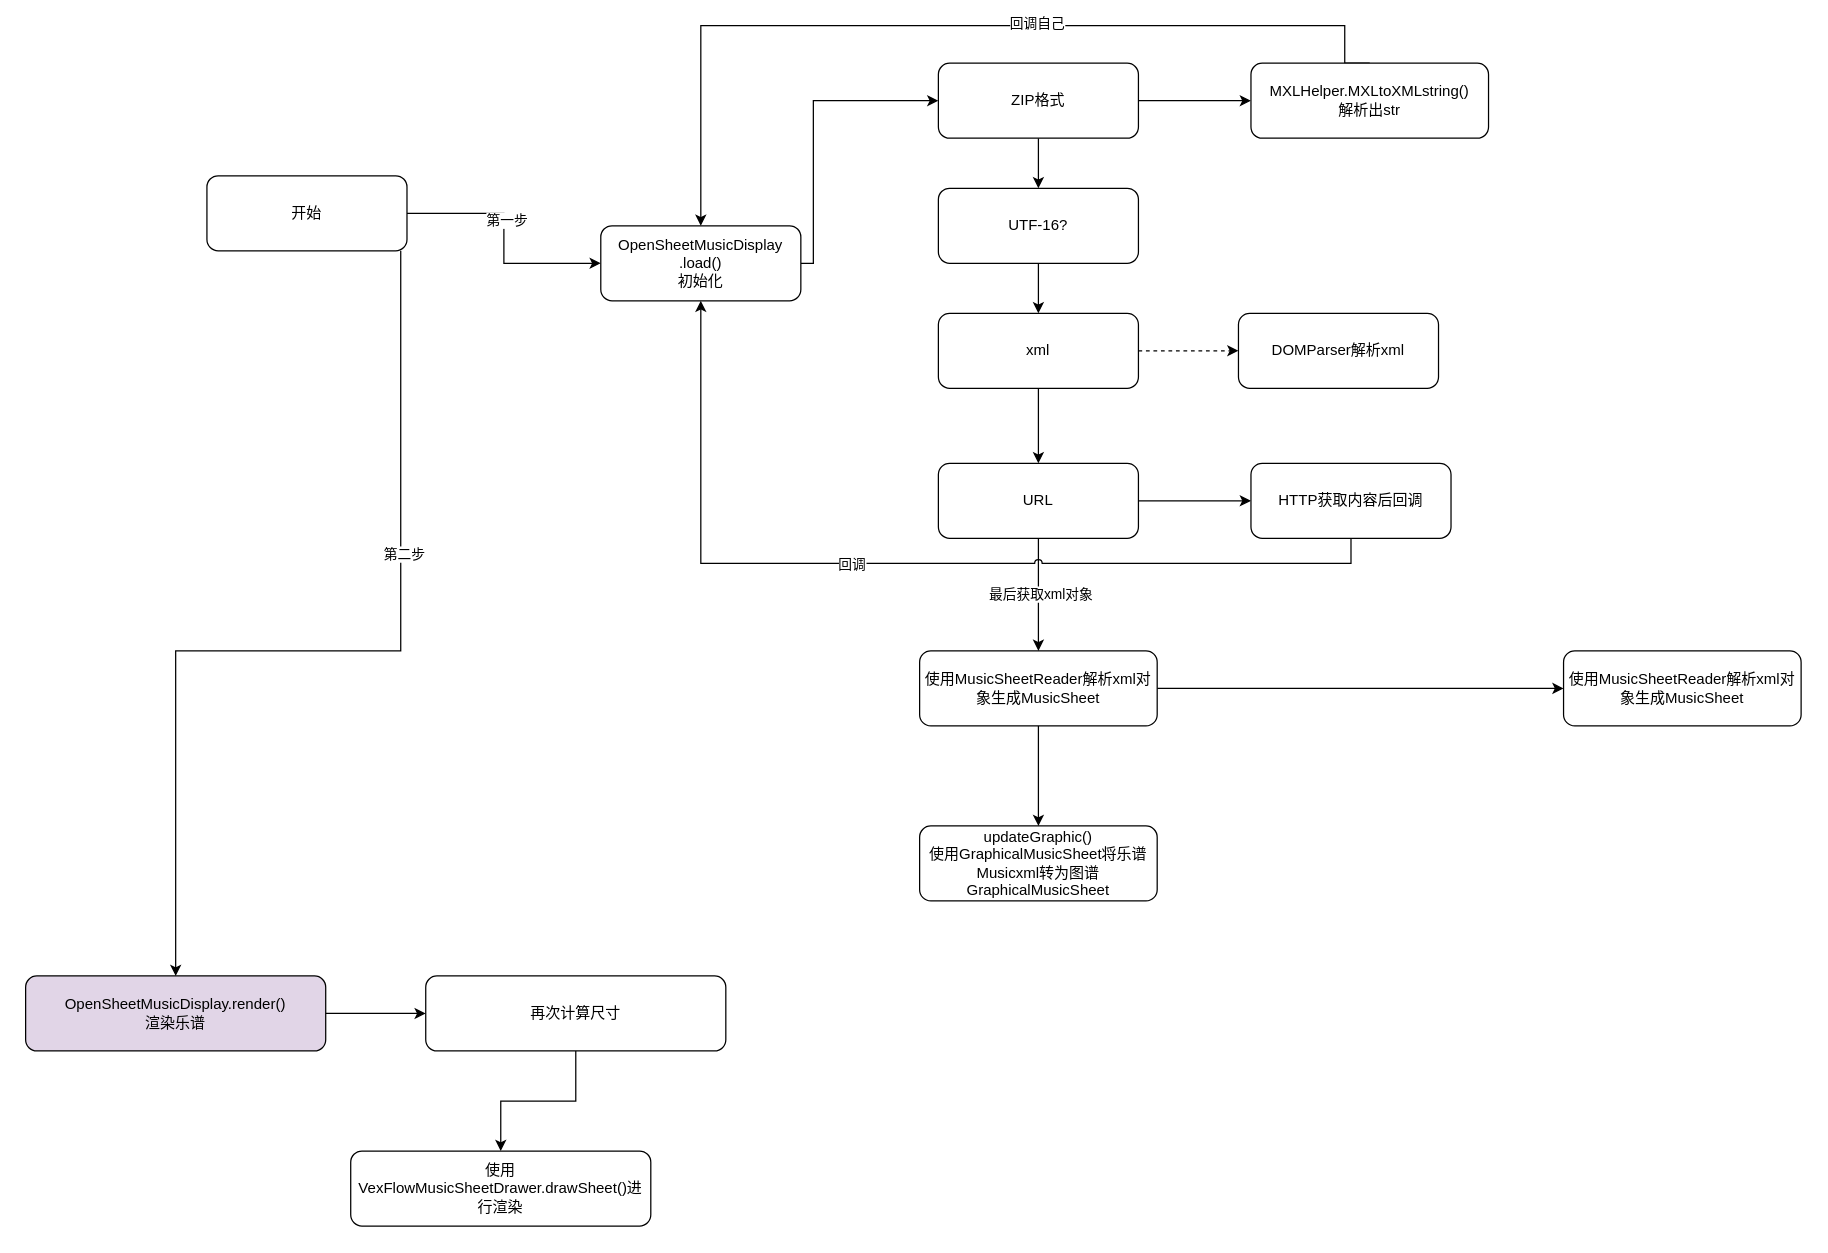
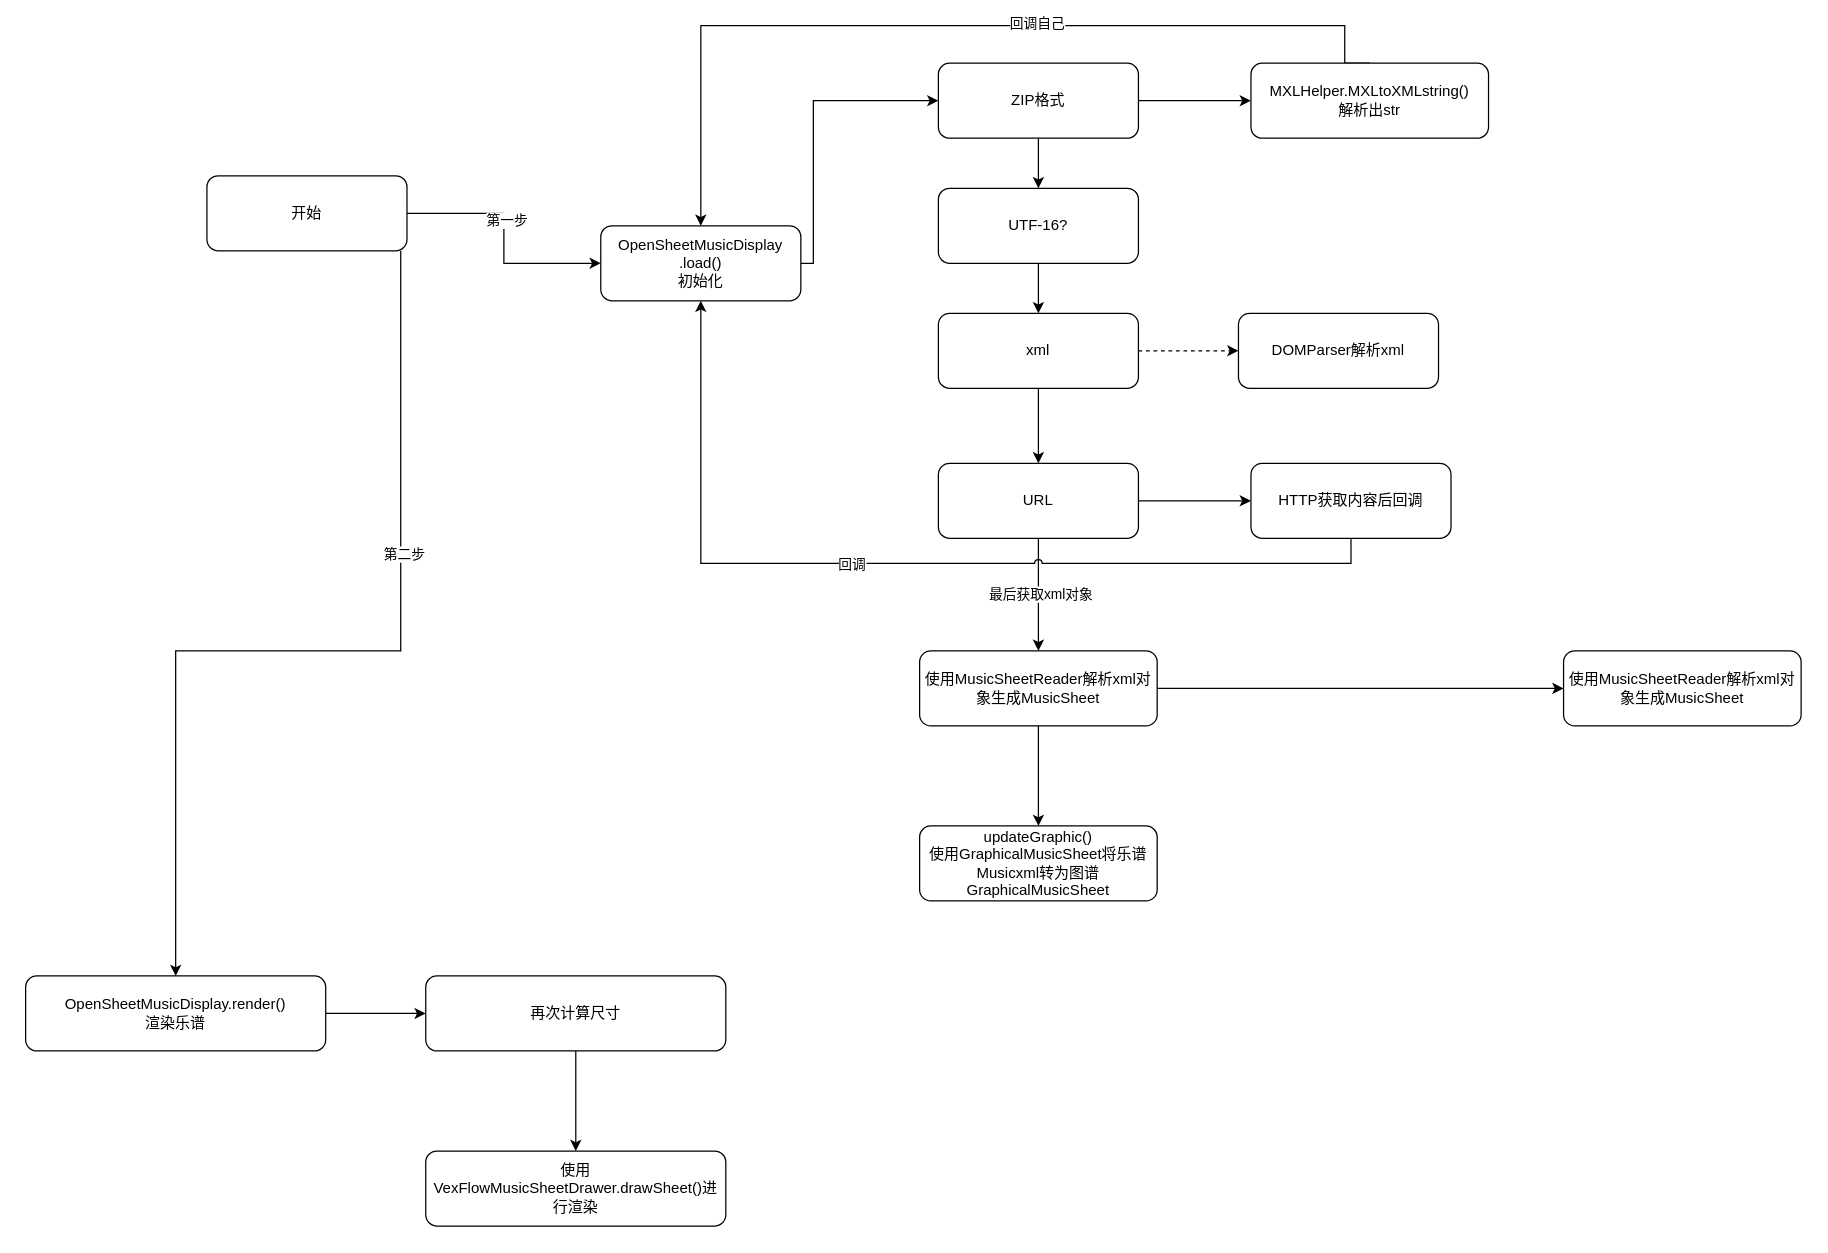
(176, 1013) -> (176, 1013)
(501, 1188) -> (576, 1188)
